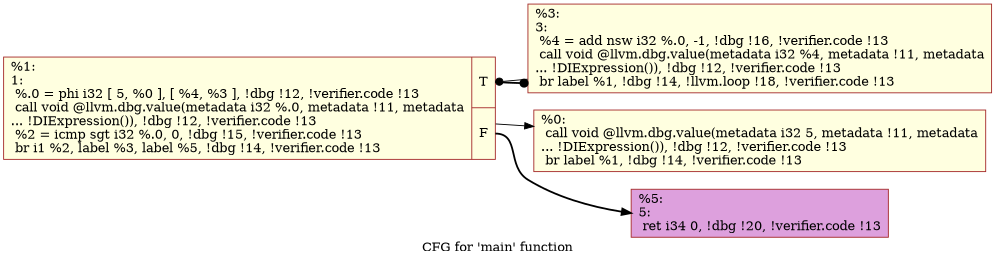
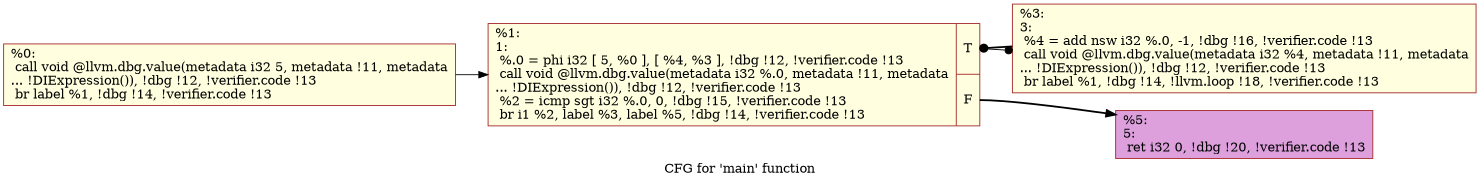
(515, 80) -> (1000, 47)
(508, 83) -> (992, 49)
(510, 125) -> (467, 75)
(760, 226) -> (1244, 148)
